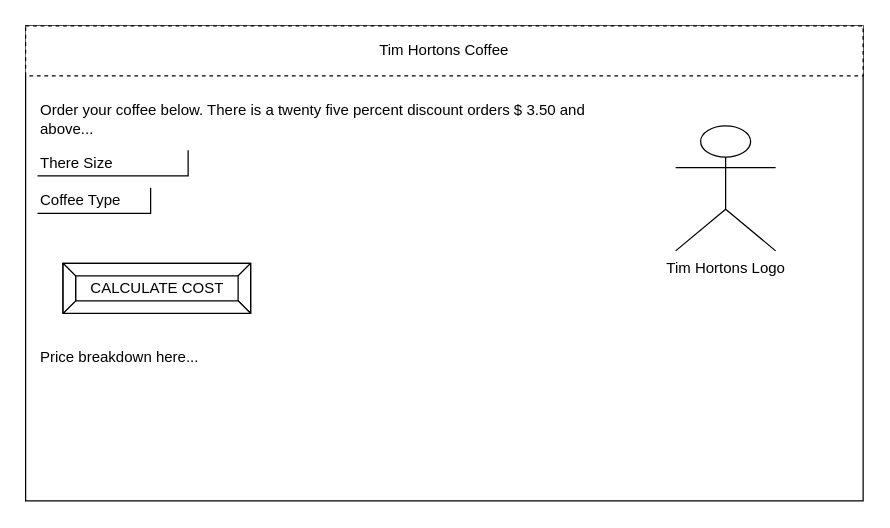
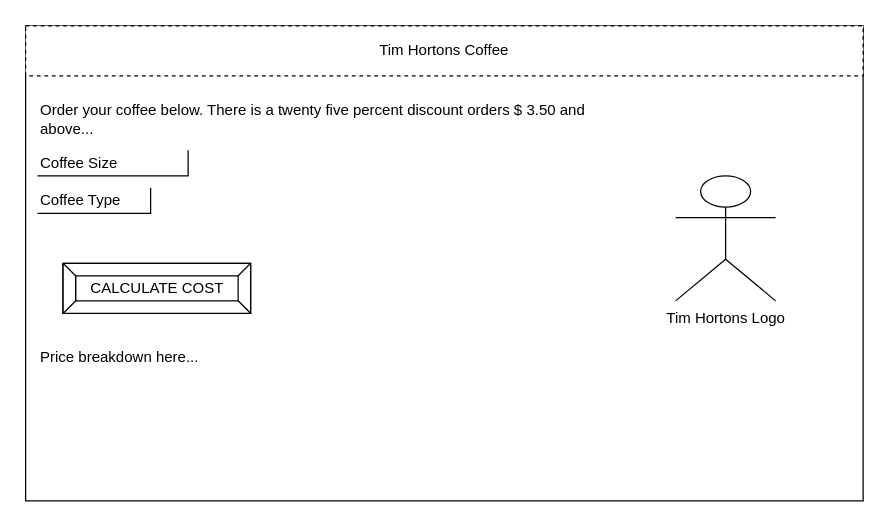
(79, 163) -> (83, 163)
(726, 188) -> (726, 238)
